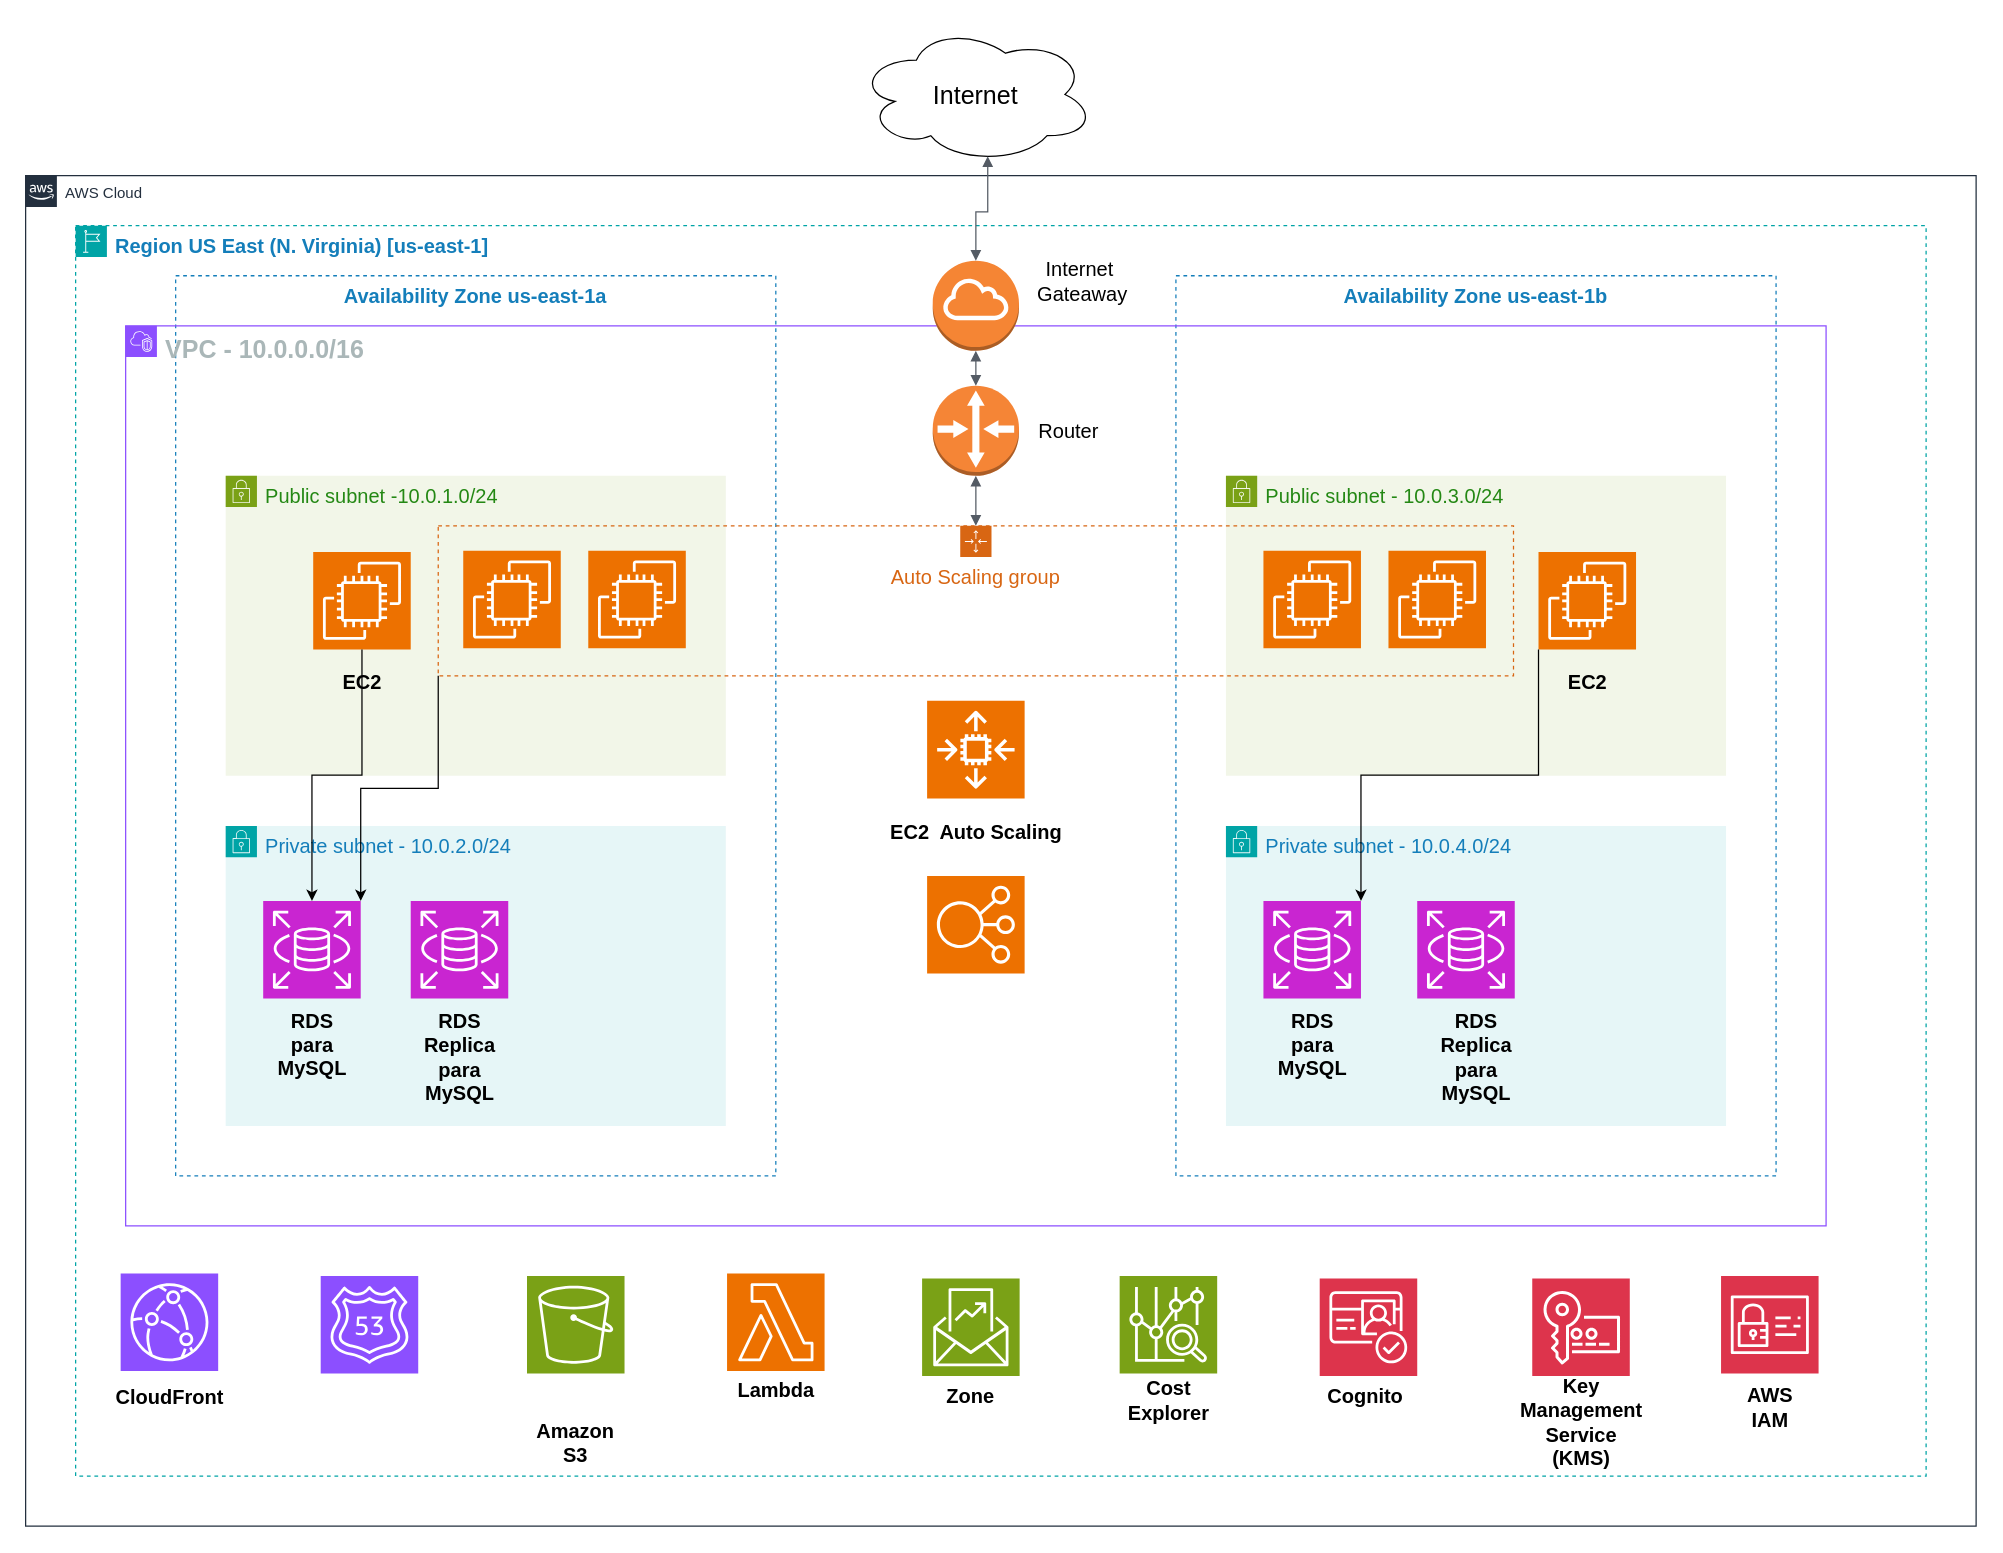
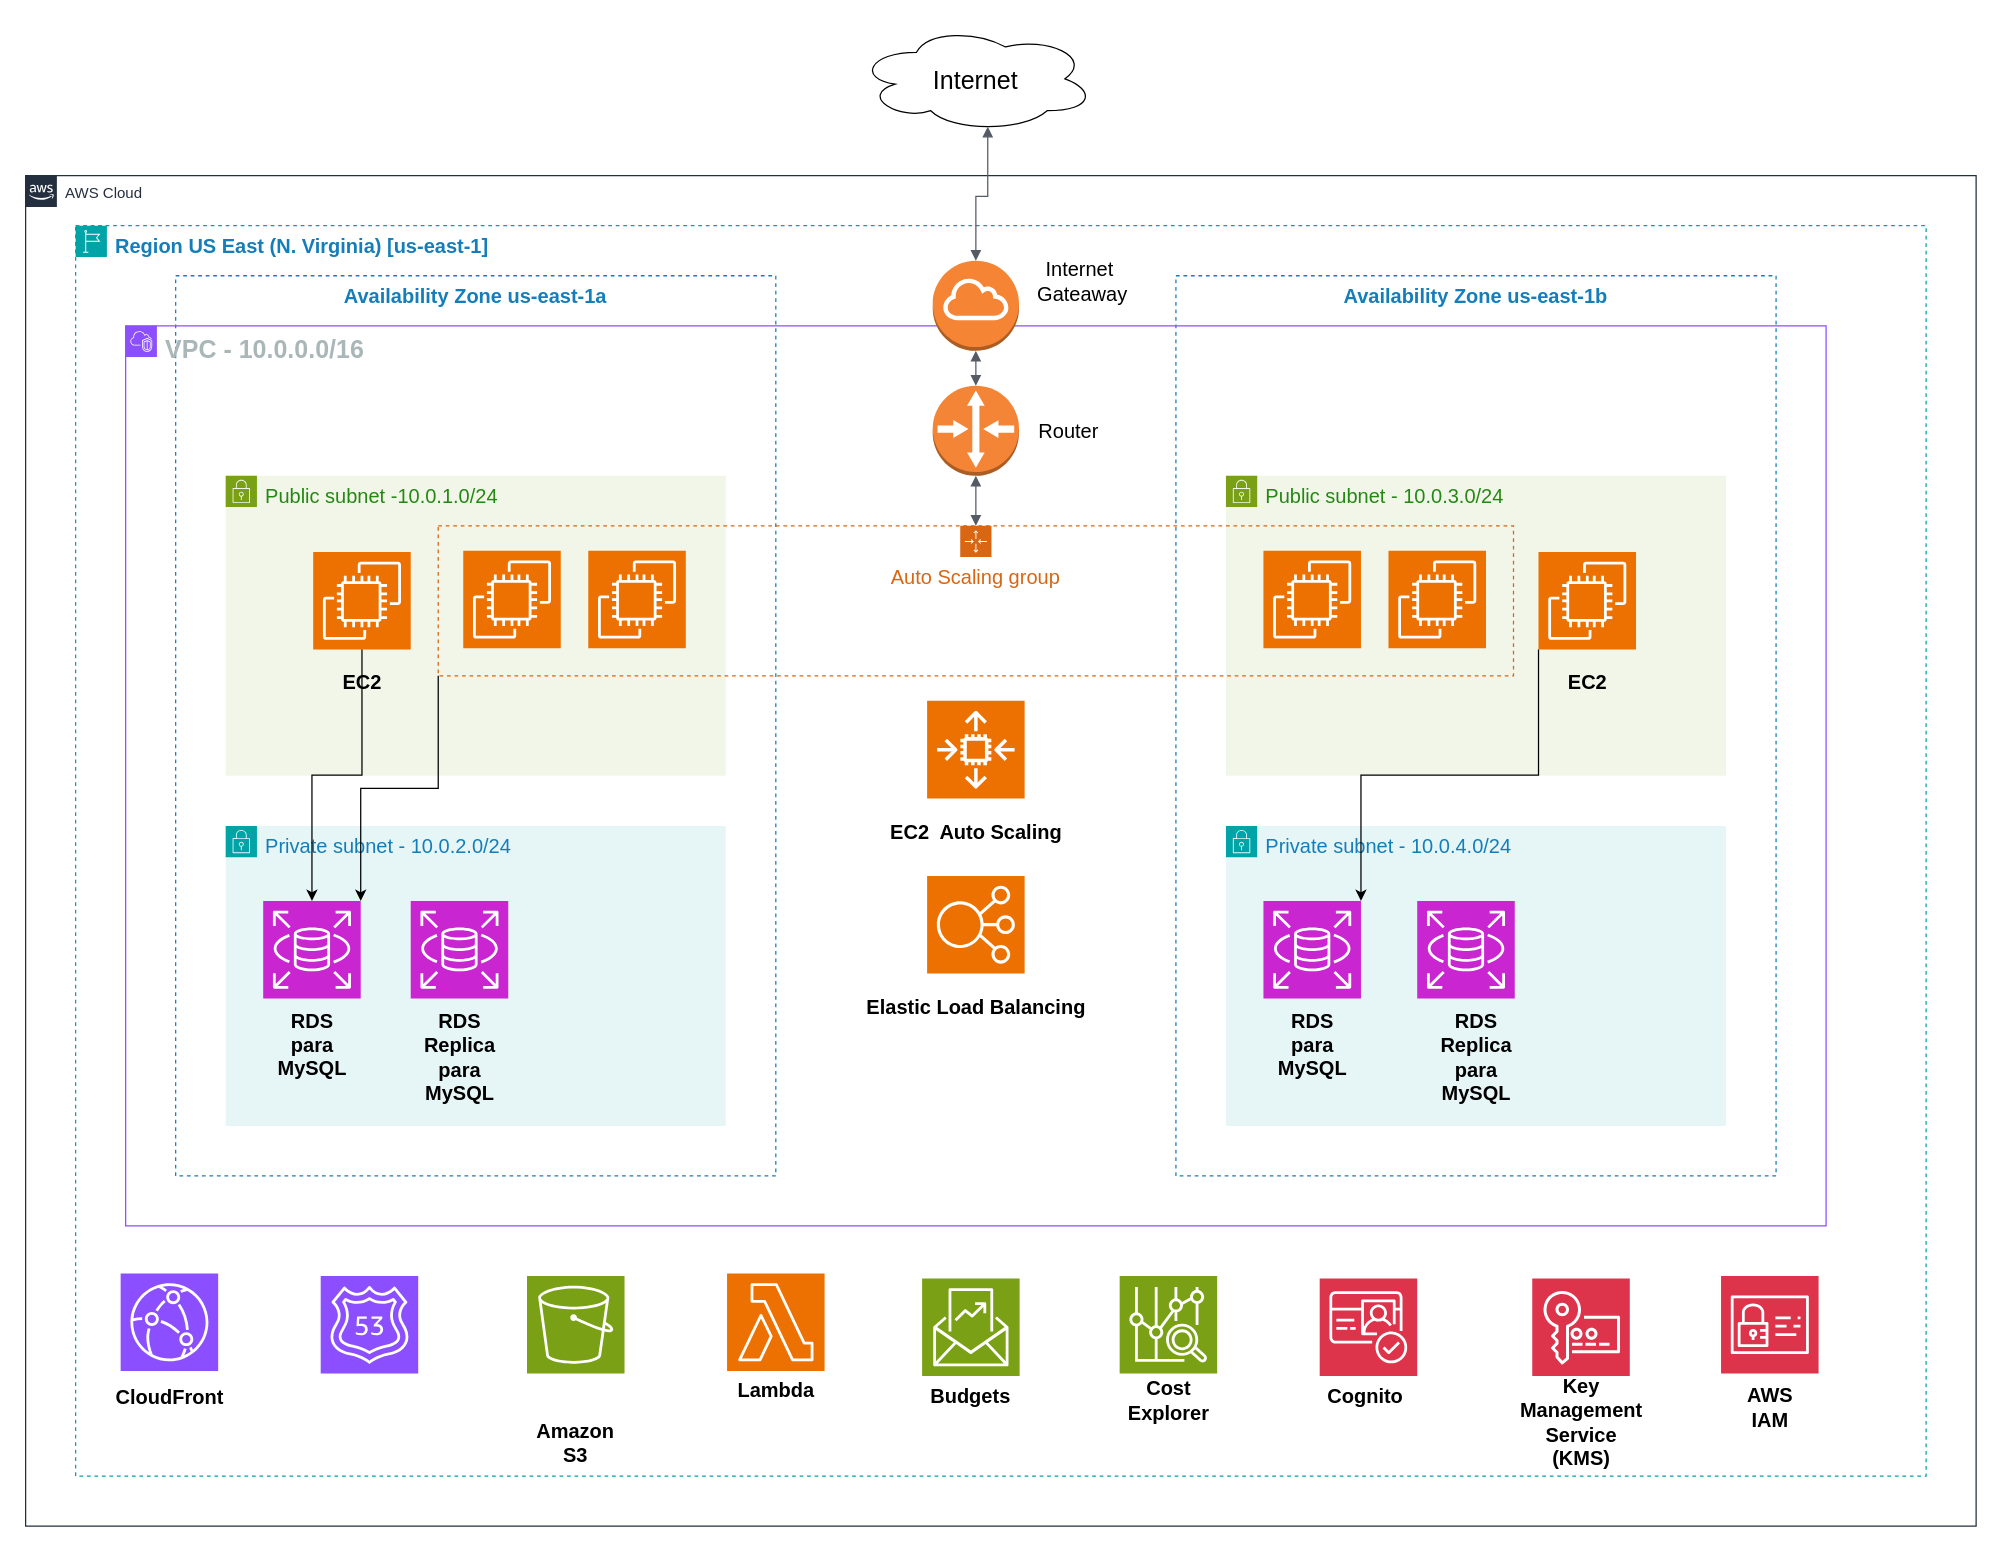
(976, 94) -> (976, 79)
none -> (976, 1007)
(971, 1396) -> (971, 1396)
